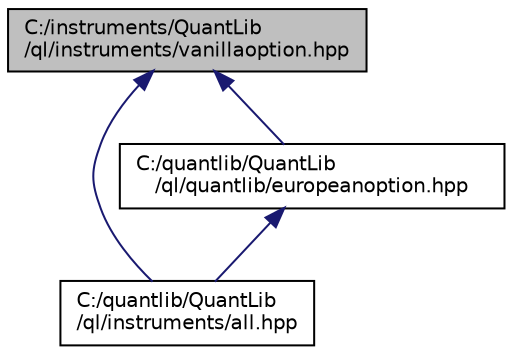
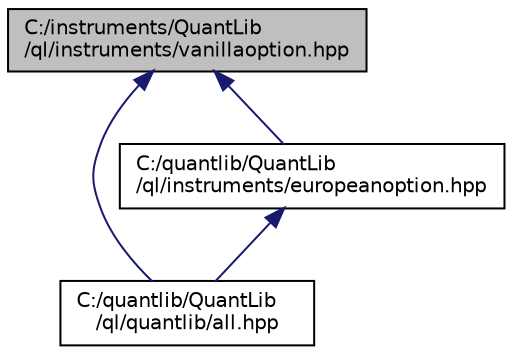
(312, 176) -> (312, 176)
(187, 313) -> (187, 313)
